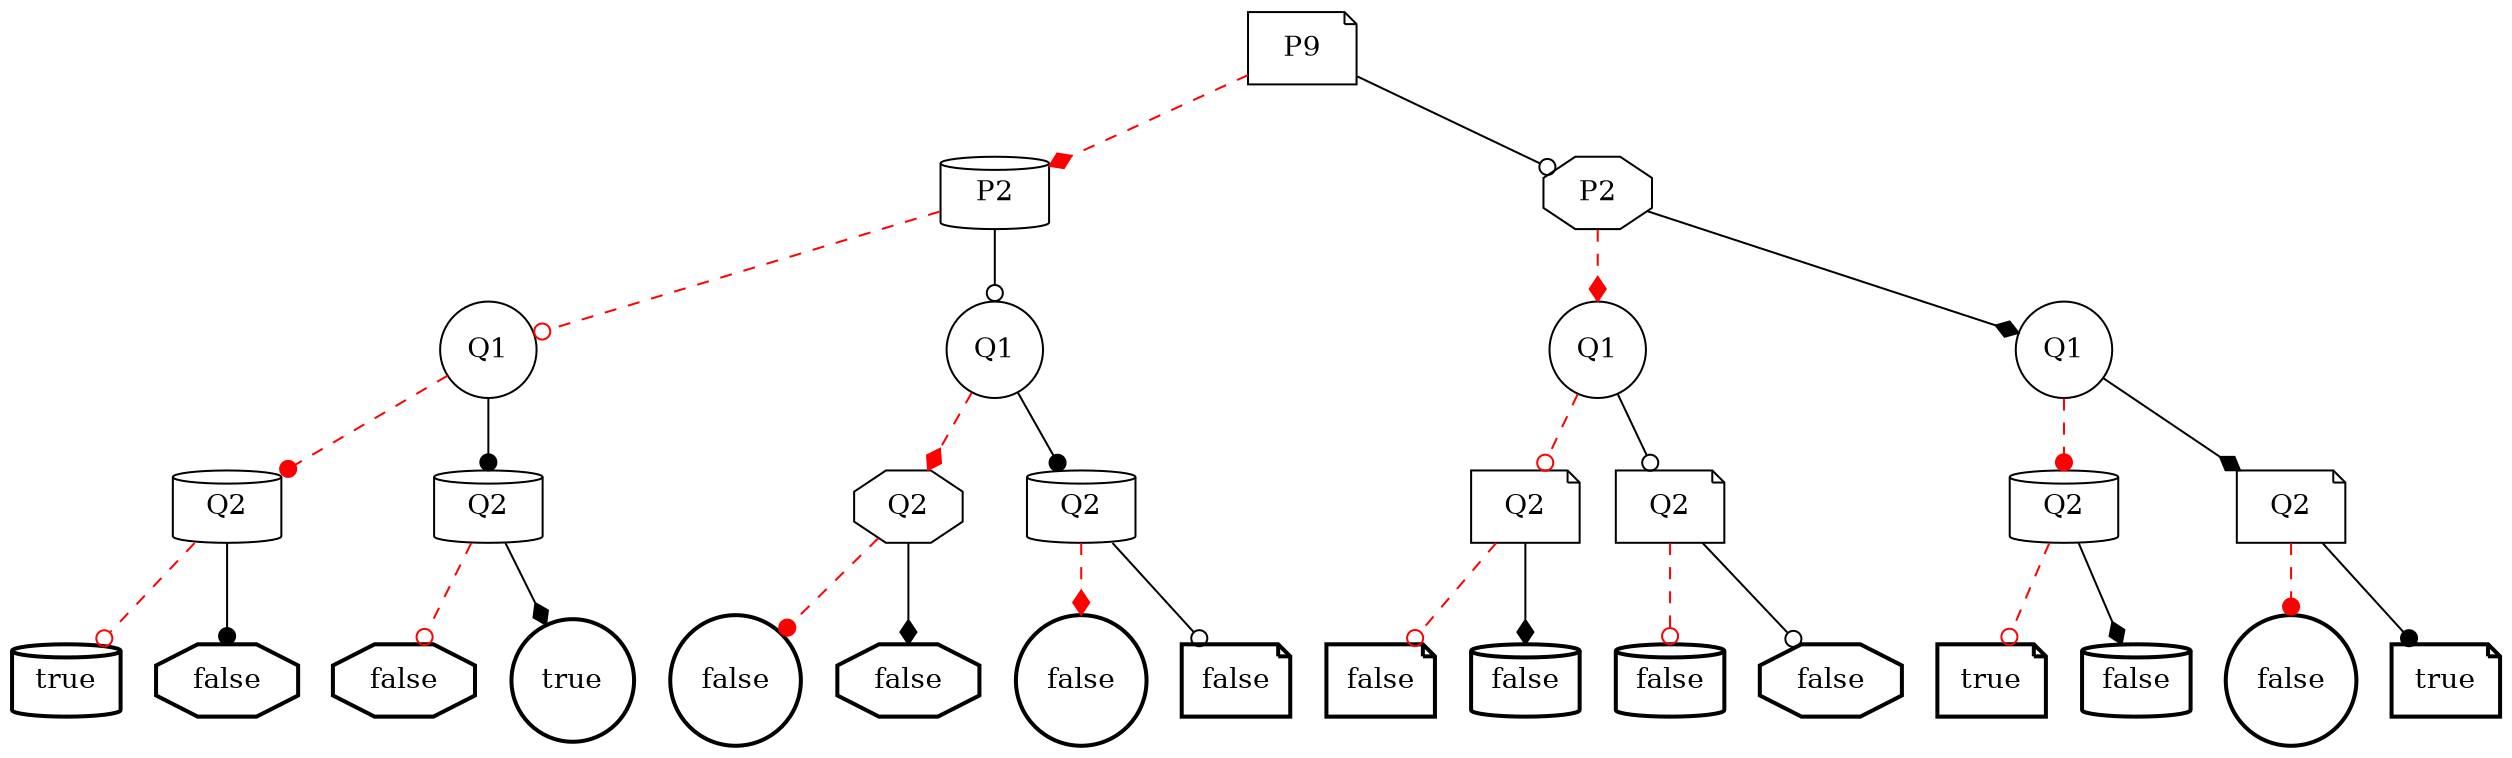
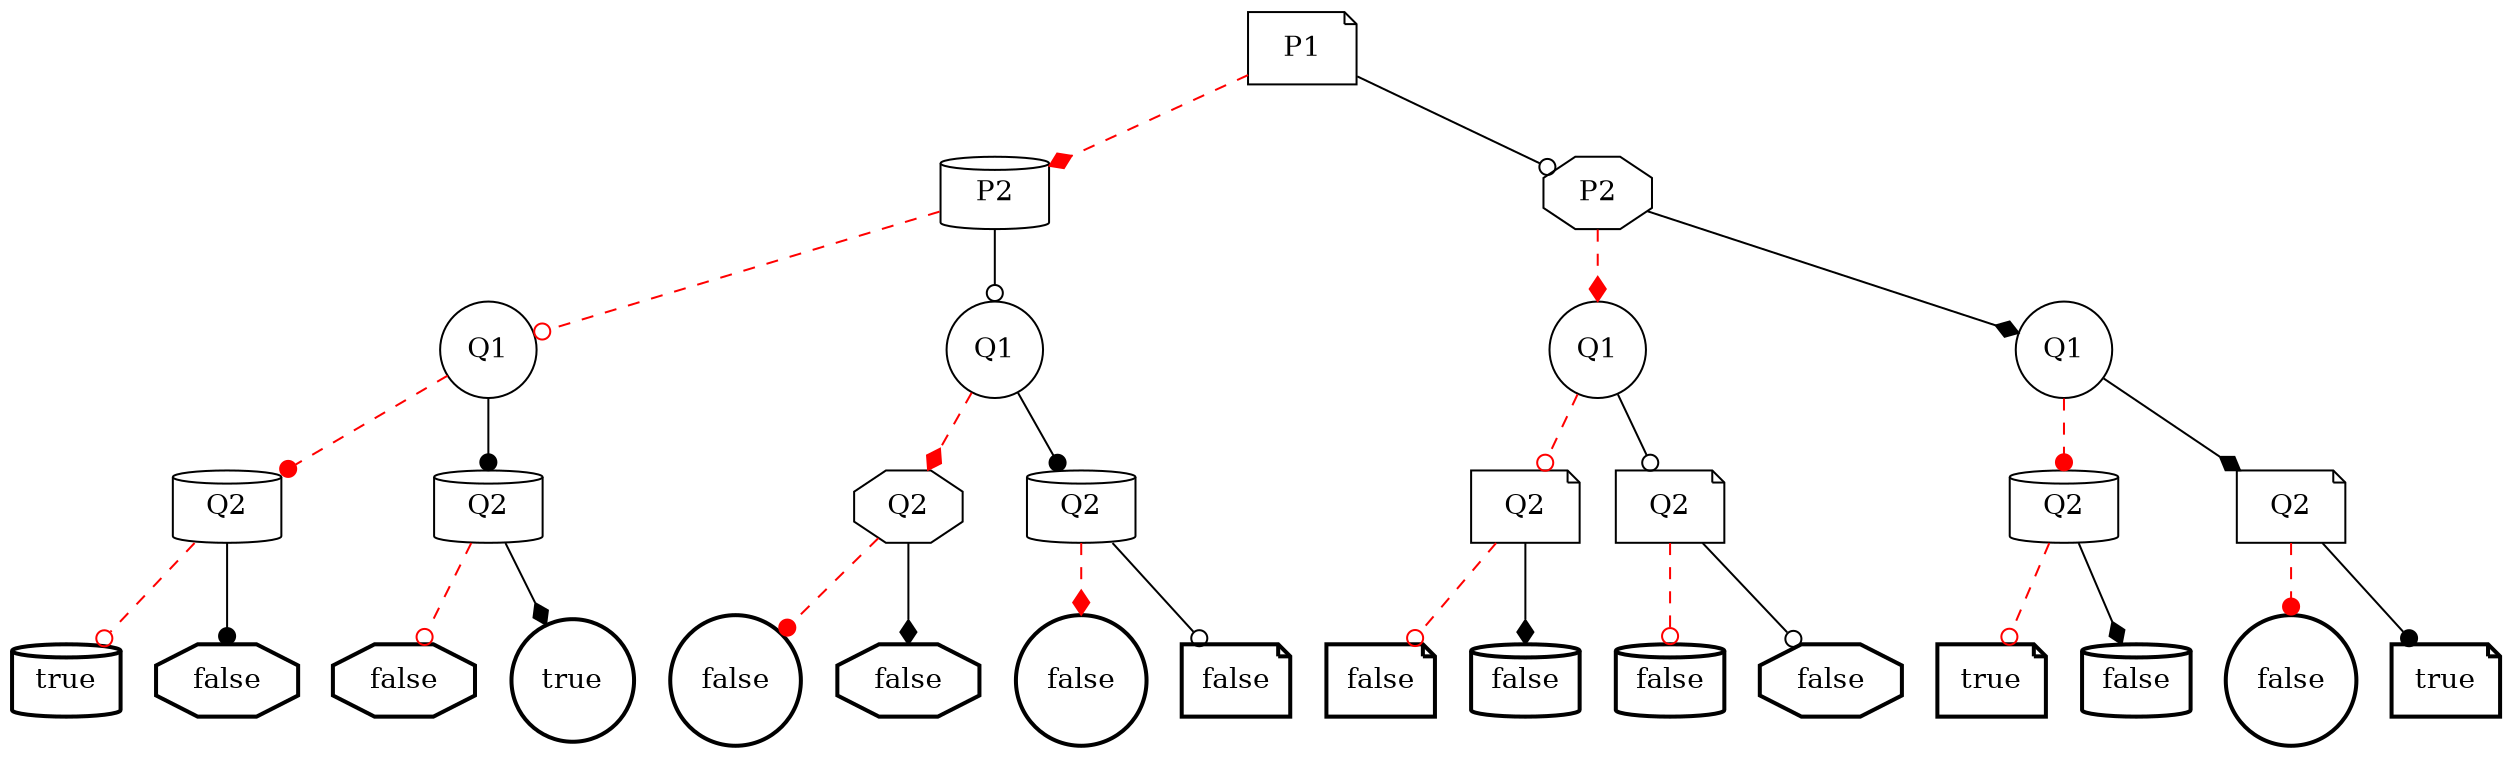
(1302, 48) -> (1302, 48)
